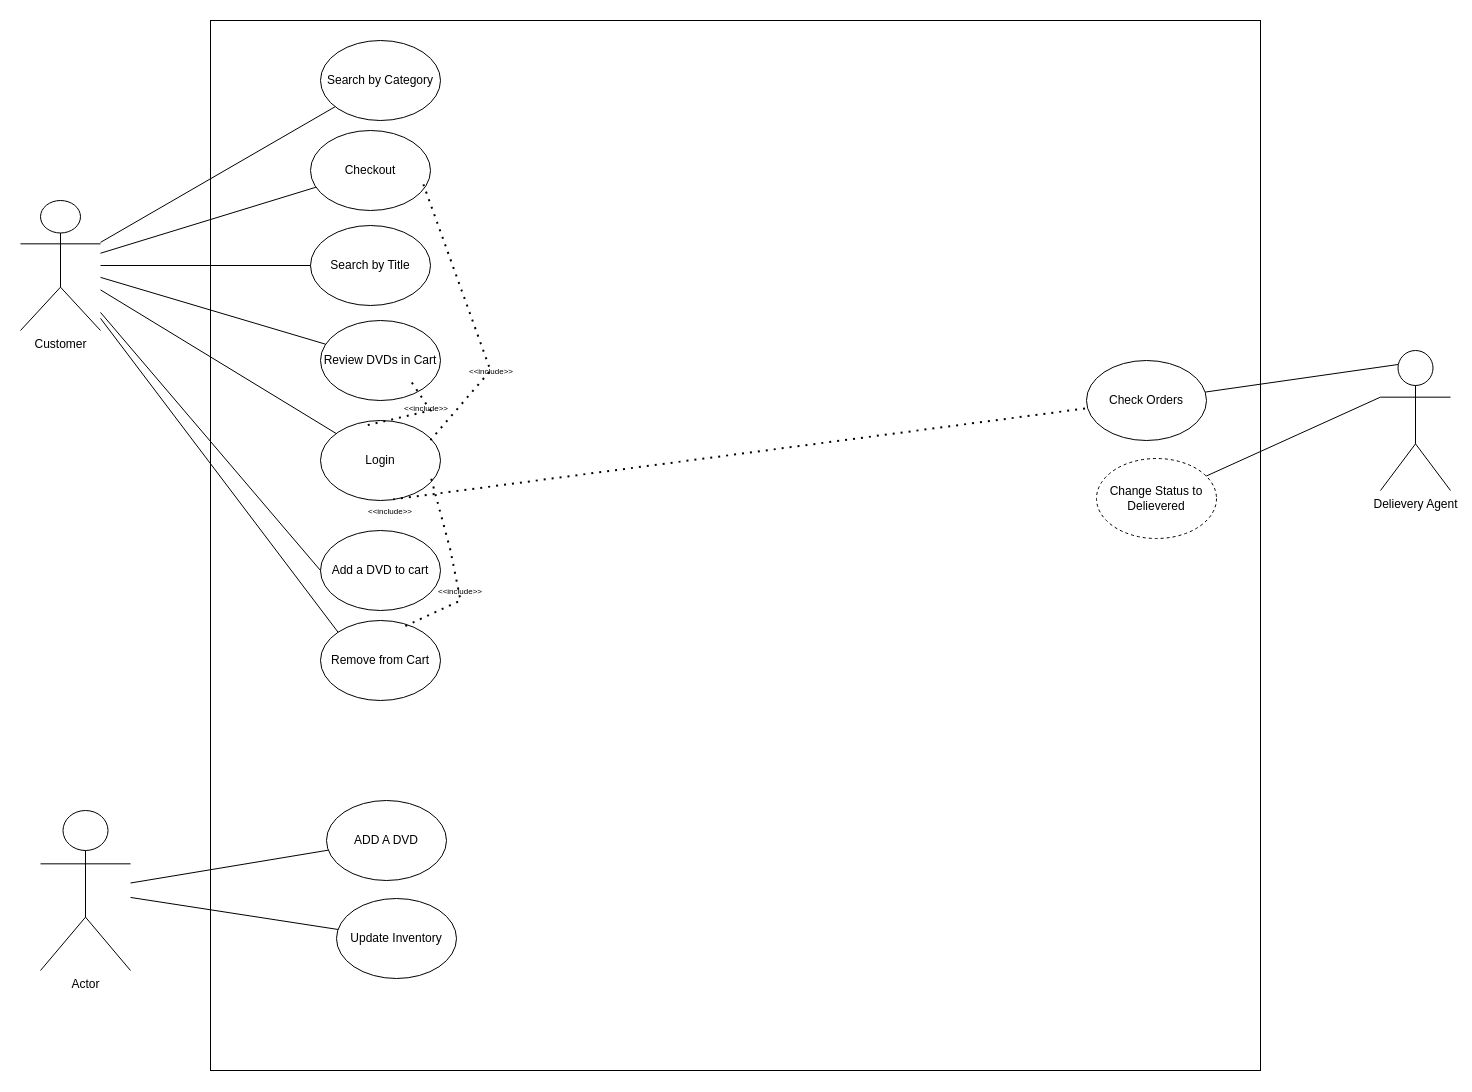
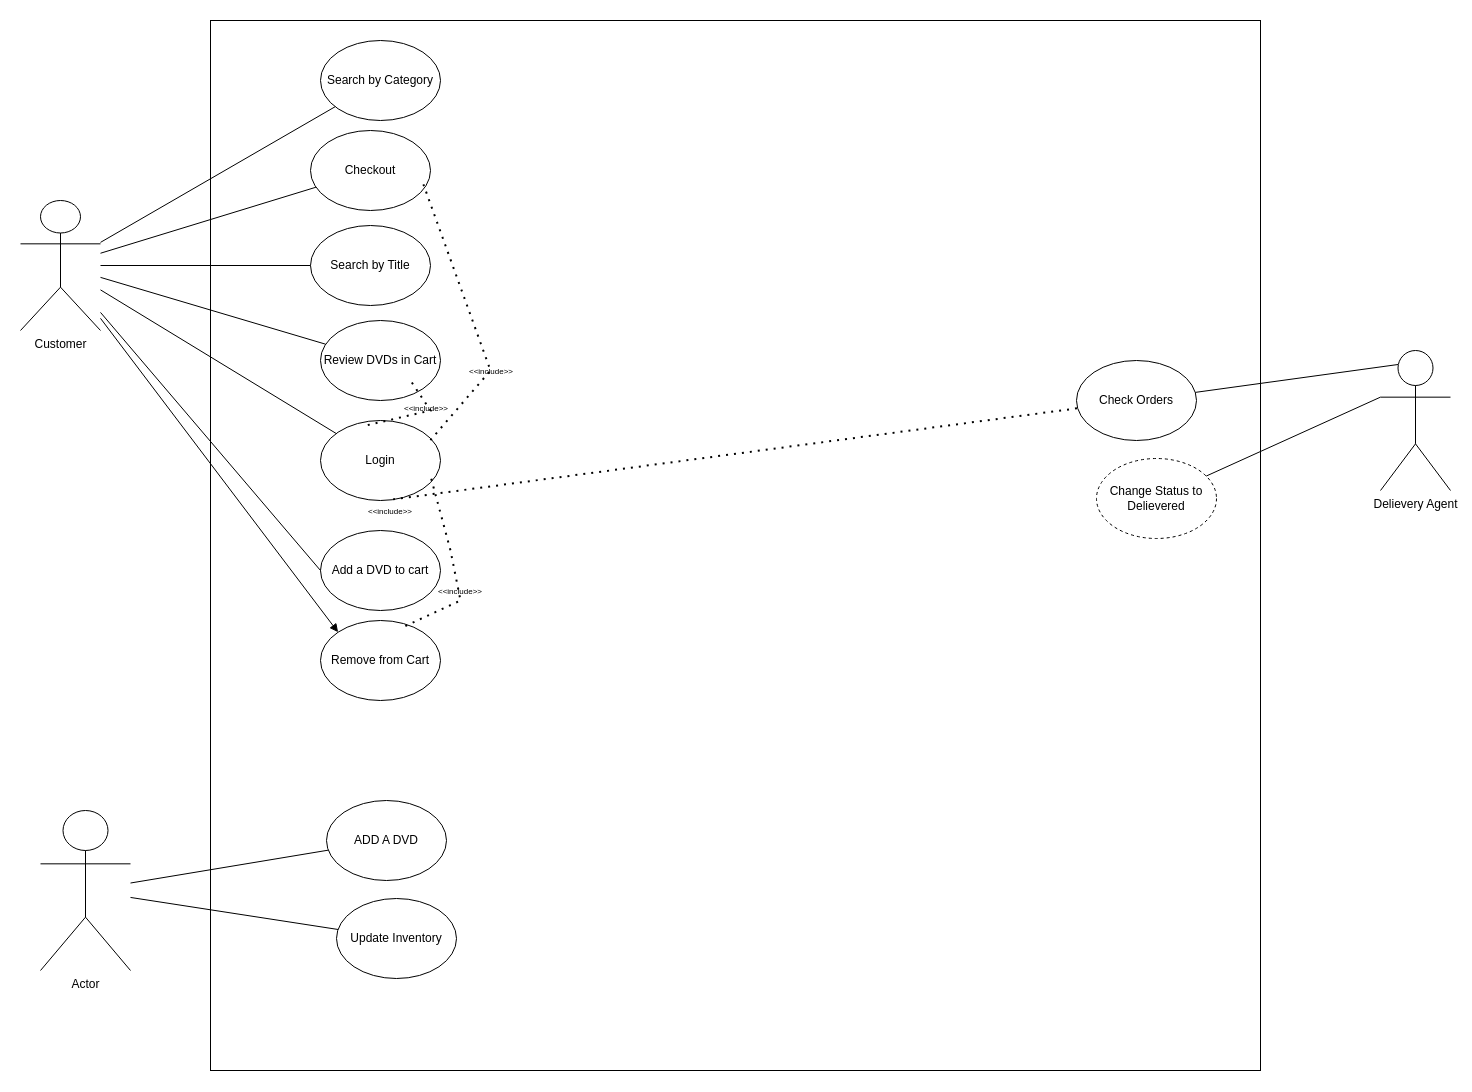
(1147, 401) -> (1137, 401)
(334, 627) -> (332, 624)
